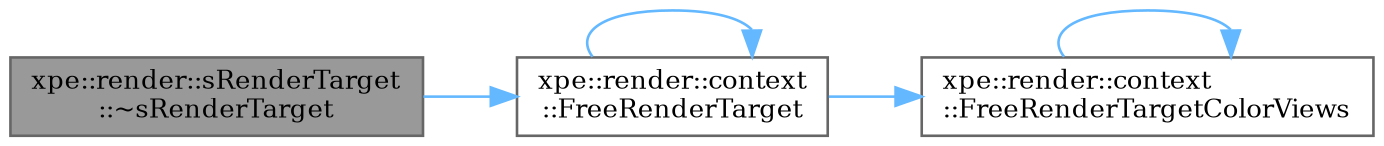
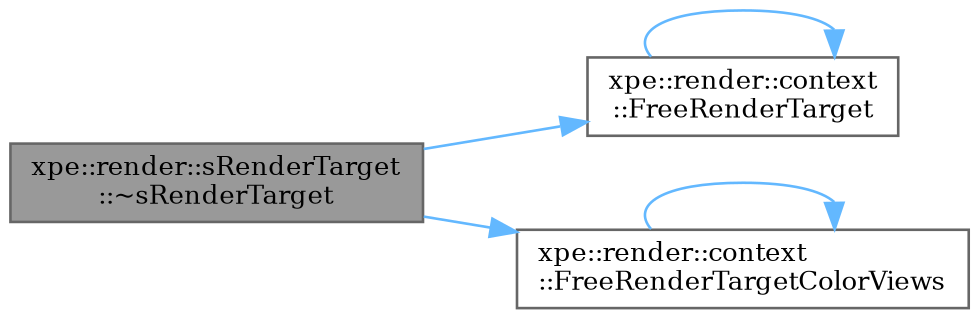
(862, 97) -> (457, 222)
